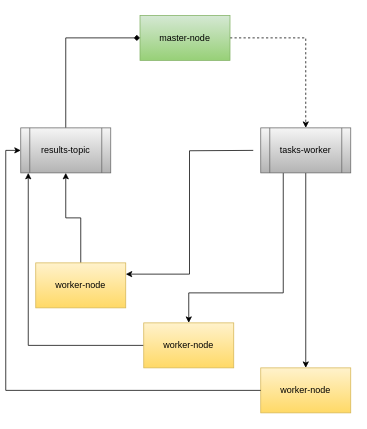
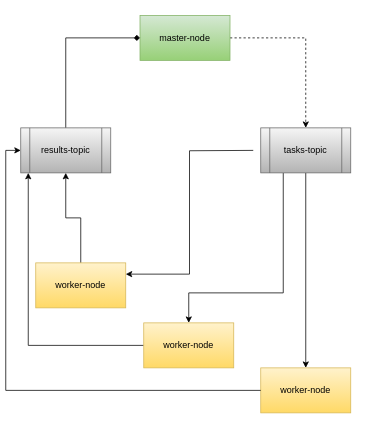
(306, 150) -> (306, 150)
